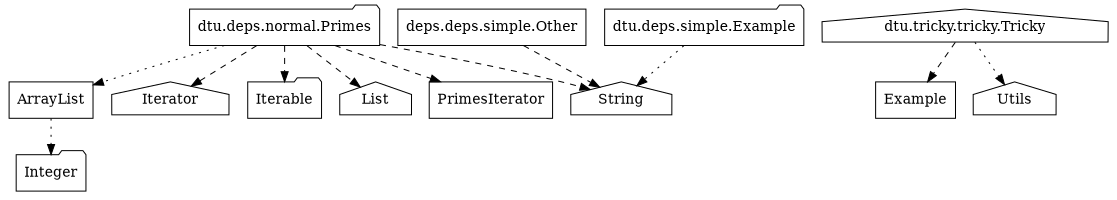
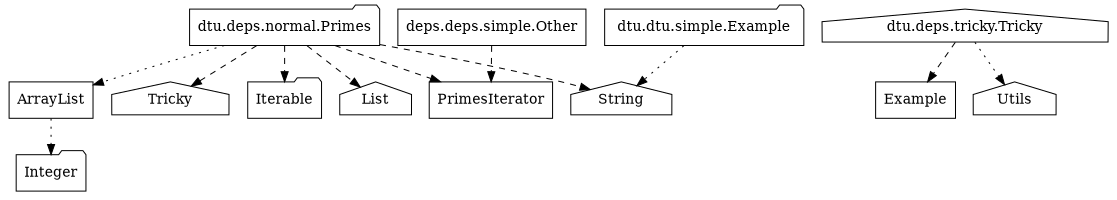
(704, 27) -> (704, 27)
(965, 27) -> (965, 27)
(557, 64) -> (491, 59)
(170, 100) -> (170, 100)
